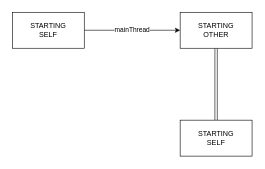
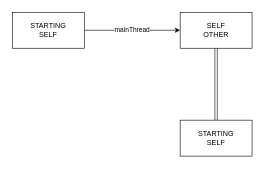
(216, 30) -> (216, 30)
